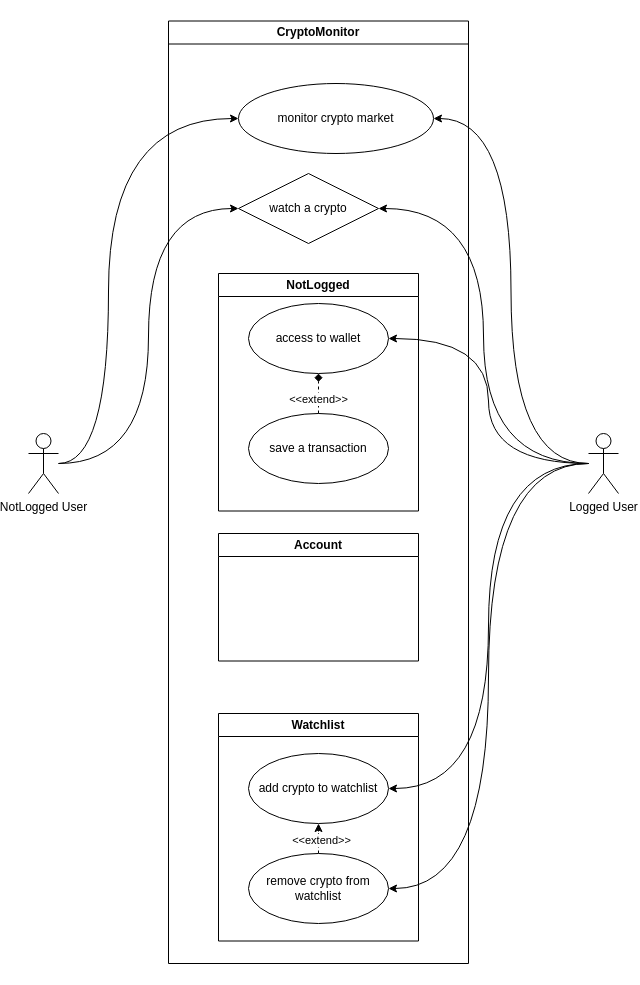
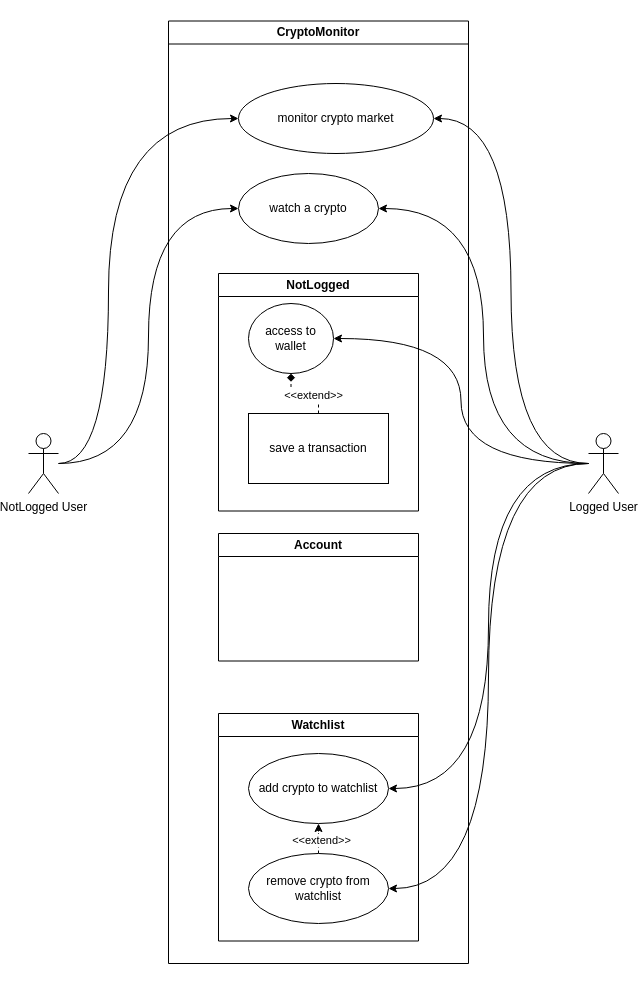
(309, 209) -> (309, 209)
(319, 339) -> (291, 339)
(319, 449) -> (319, 449)
